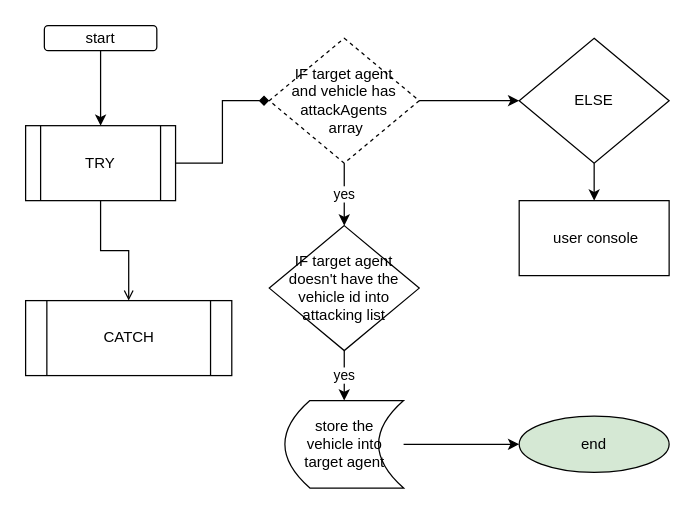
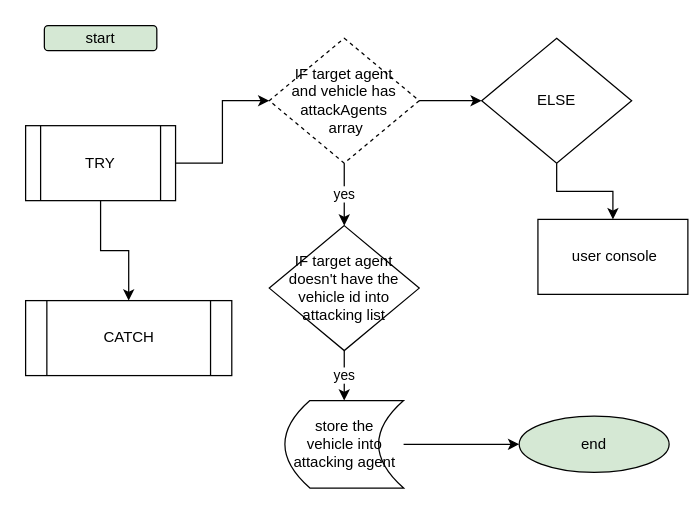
(101, 38) -> (101, 38)
(101, 84) -> none
(258, 101) -> (259, 101)
(594, 101) -> (557, 101)
(594, 238) -> (613, 257)
(129, 292) -> (129, 290)
(345, 444) -> (345, 444)
